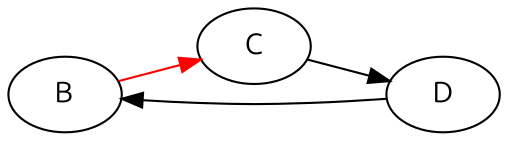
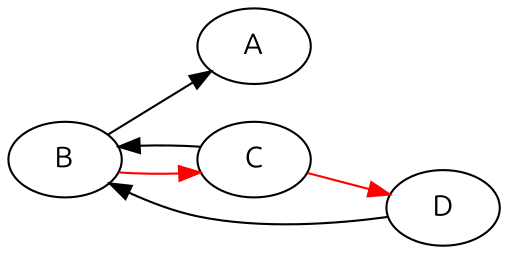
none -> (254, 46)
(338, 68) -> (338, 181)
none -> (170, 146)
